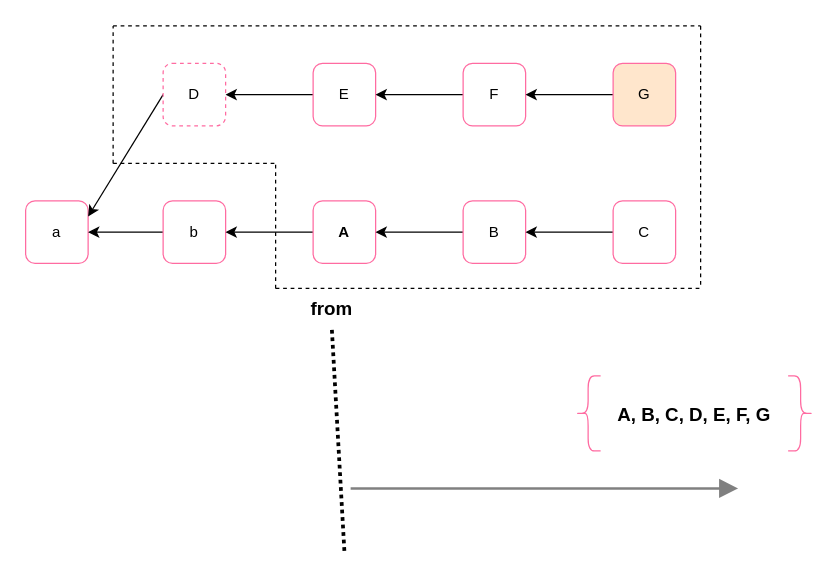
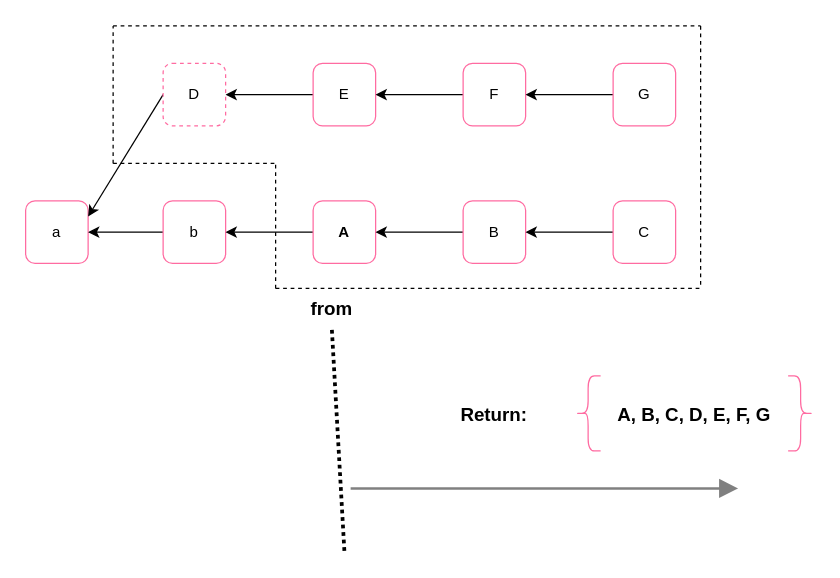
(644, 94) -> (644, 94)
none -> (494, 413)
